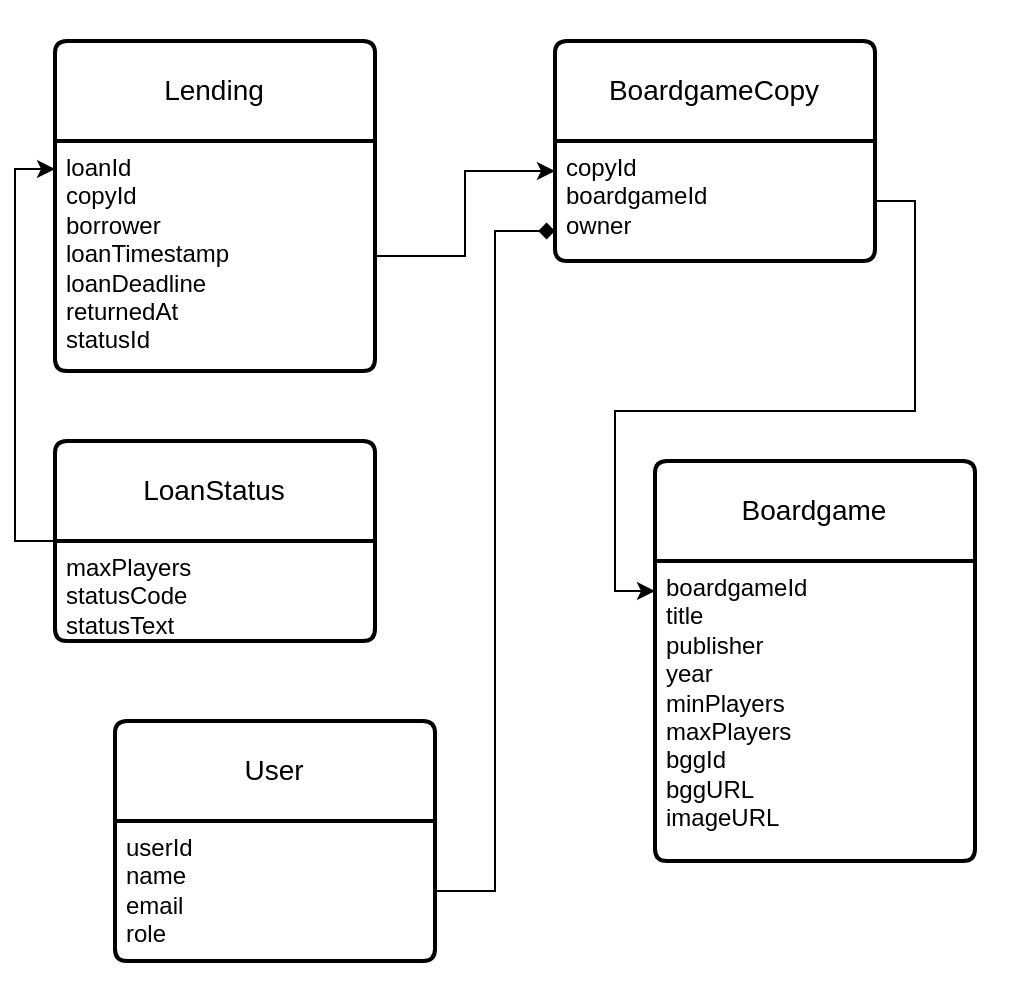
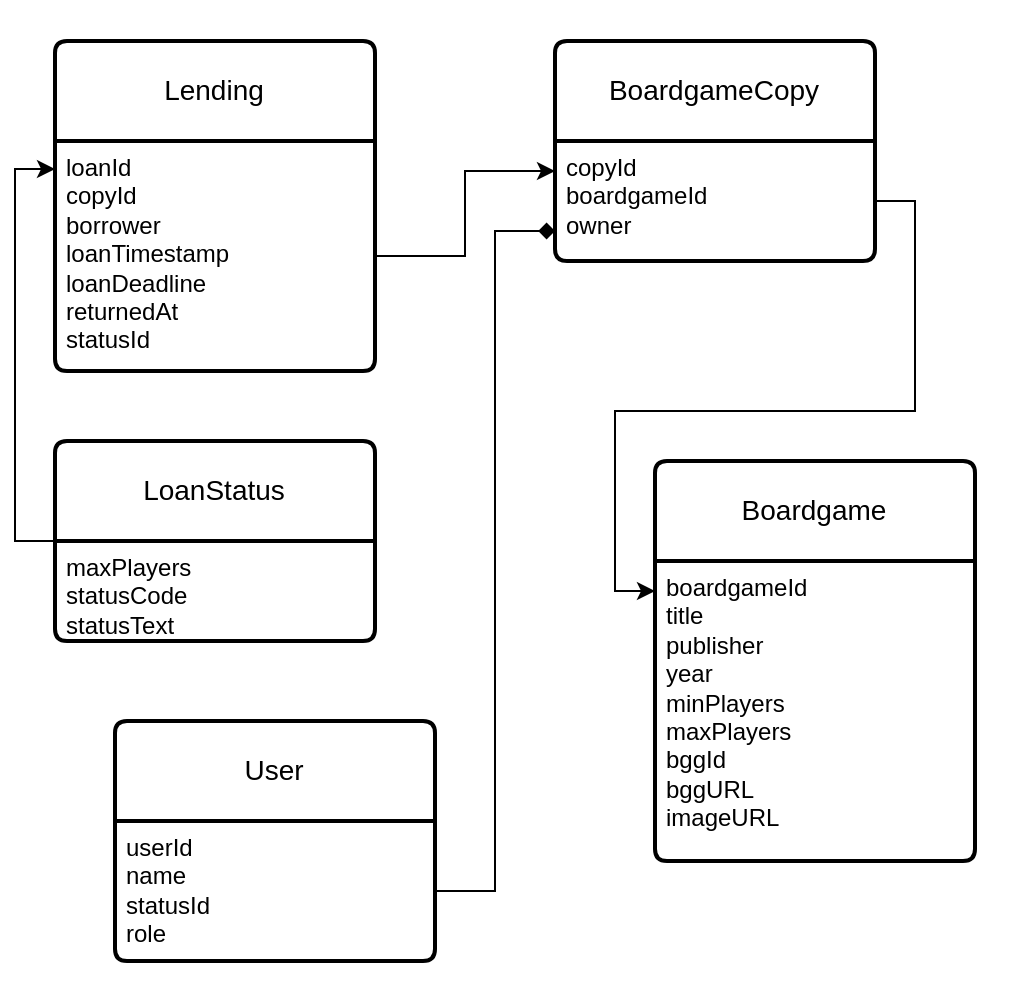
(167, 893) -> (181, 893)
